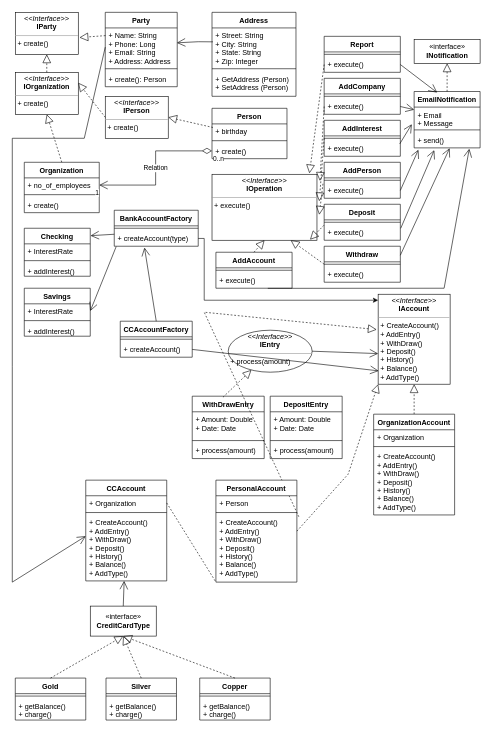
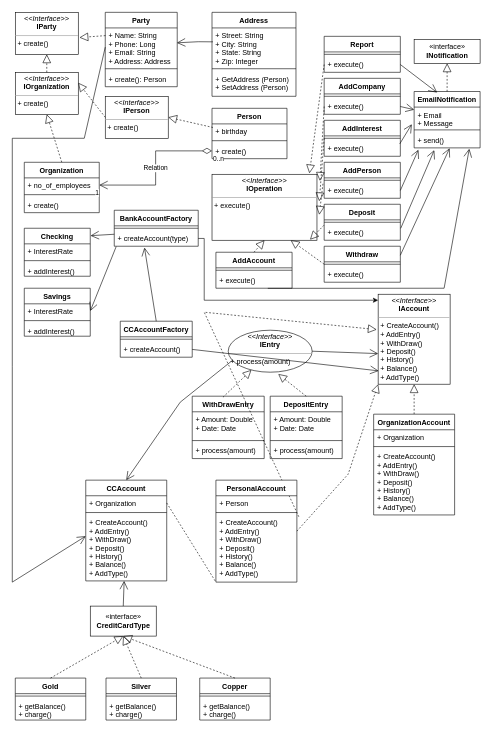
none -> (296, 388)
none -> (172, 414)
